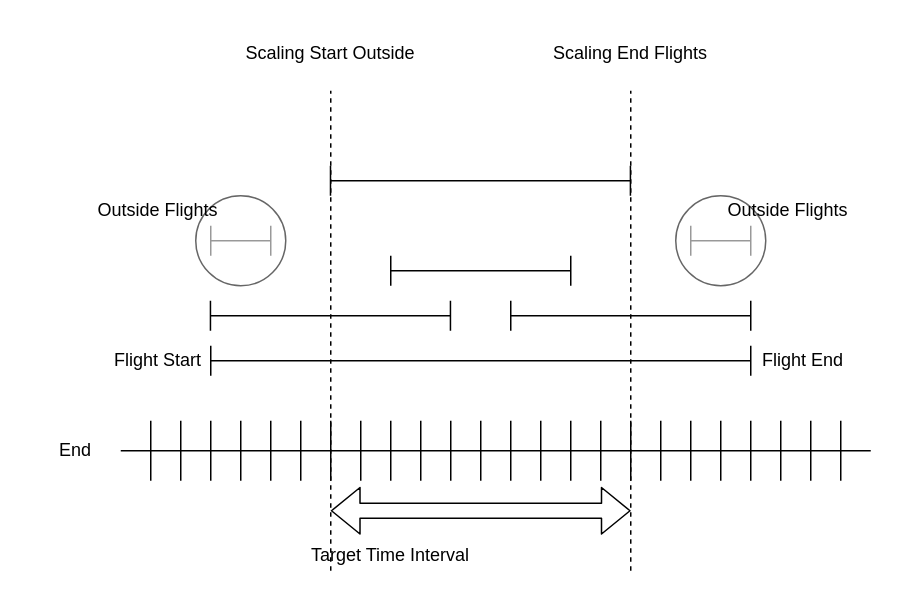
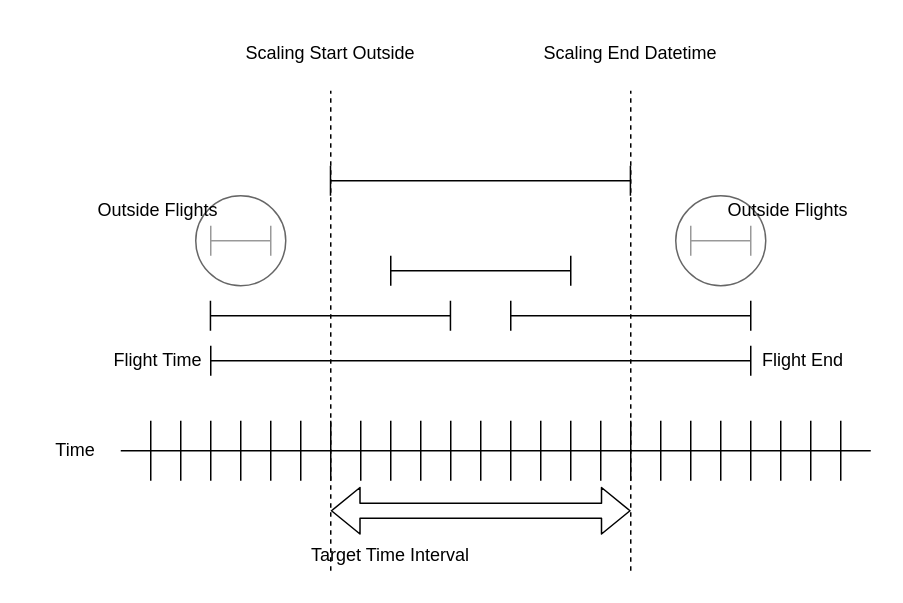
(631, 53) -> (631, 53)
(158, 361) -> (158, 361)
(76, 451) -> (76, 451)
